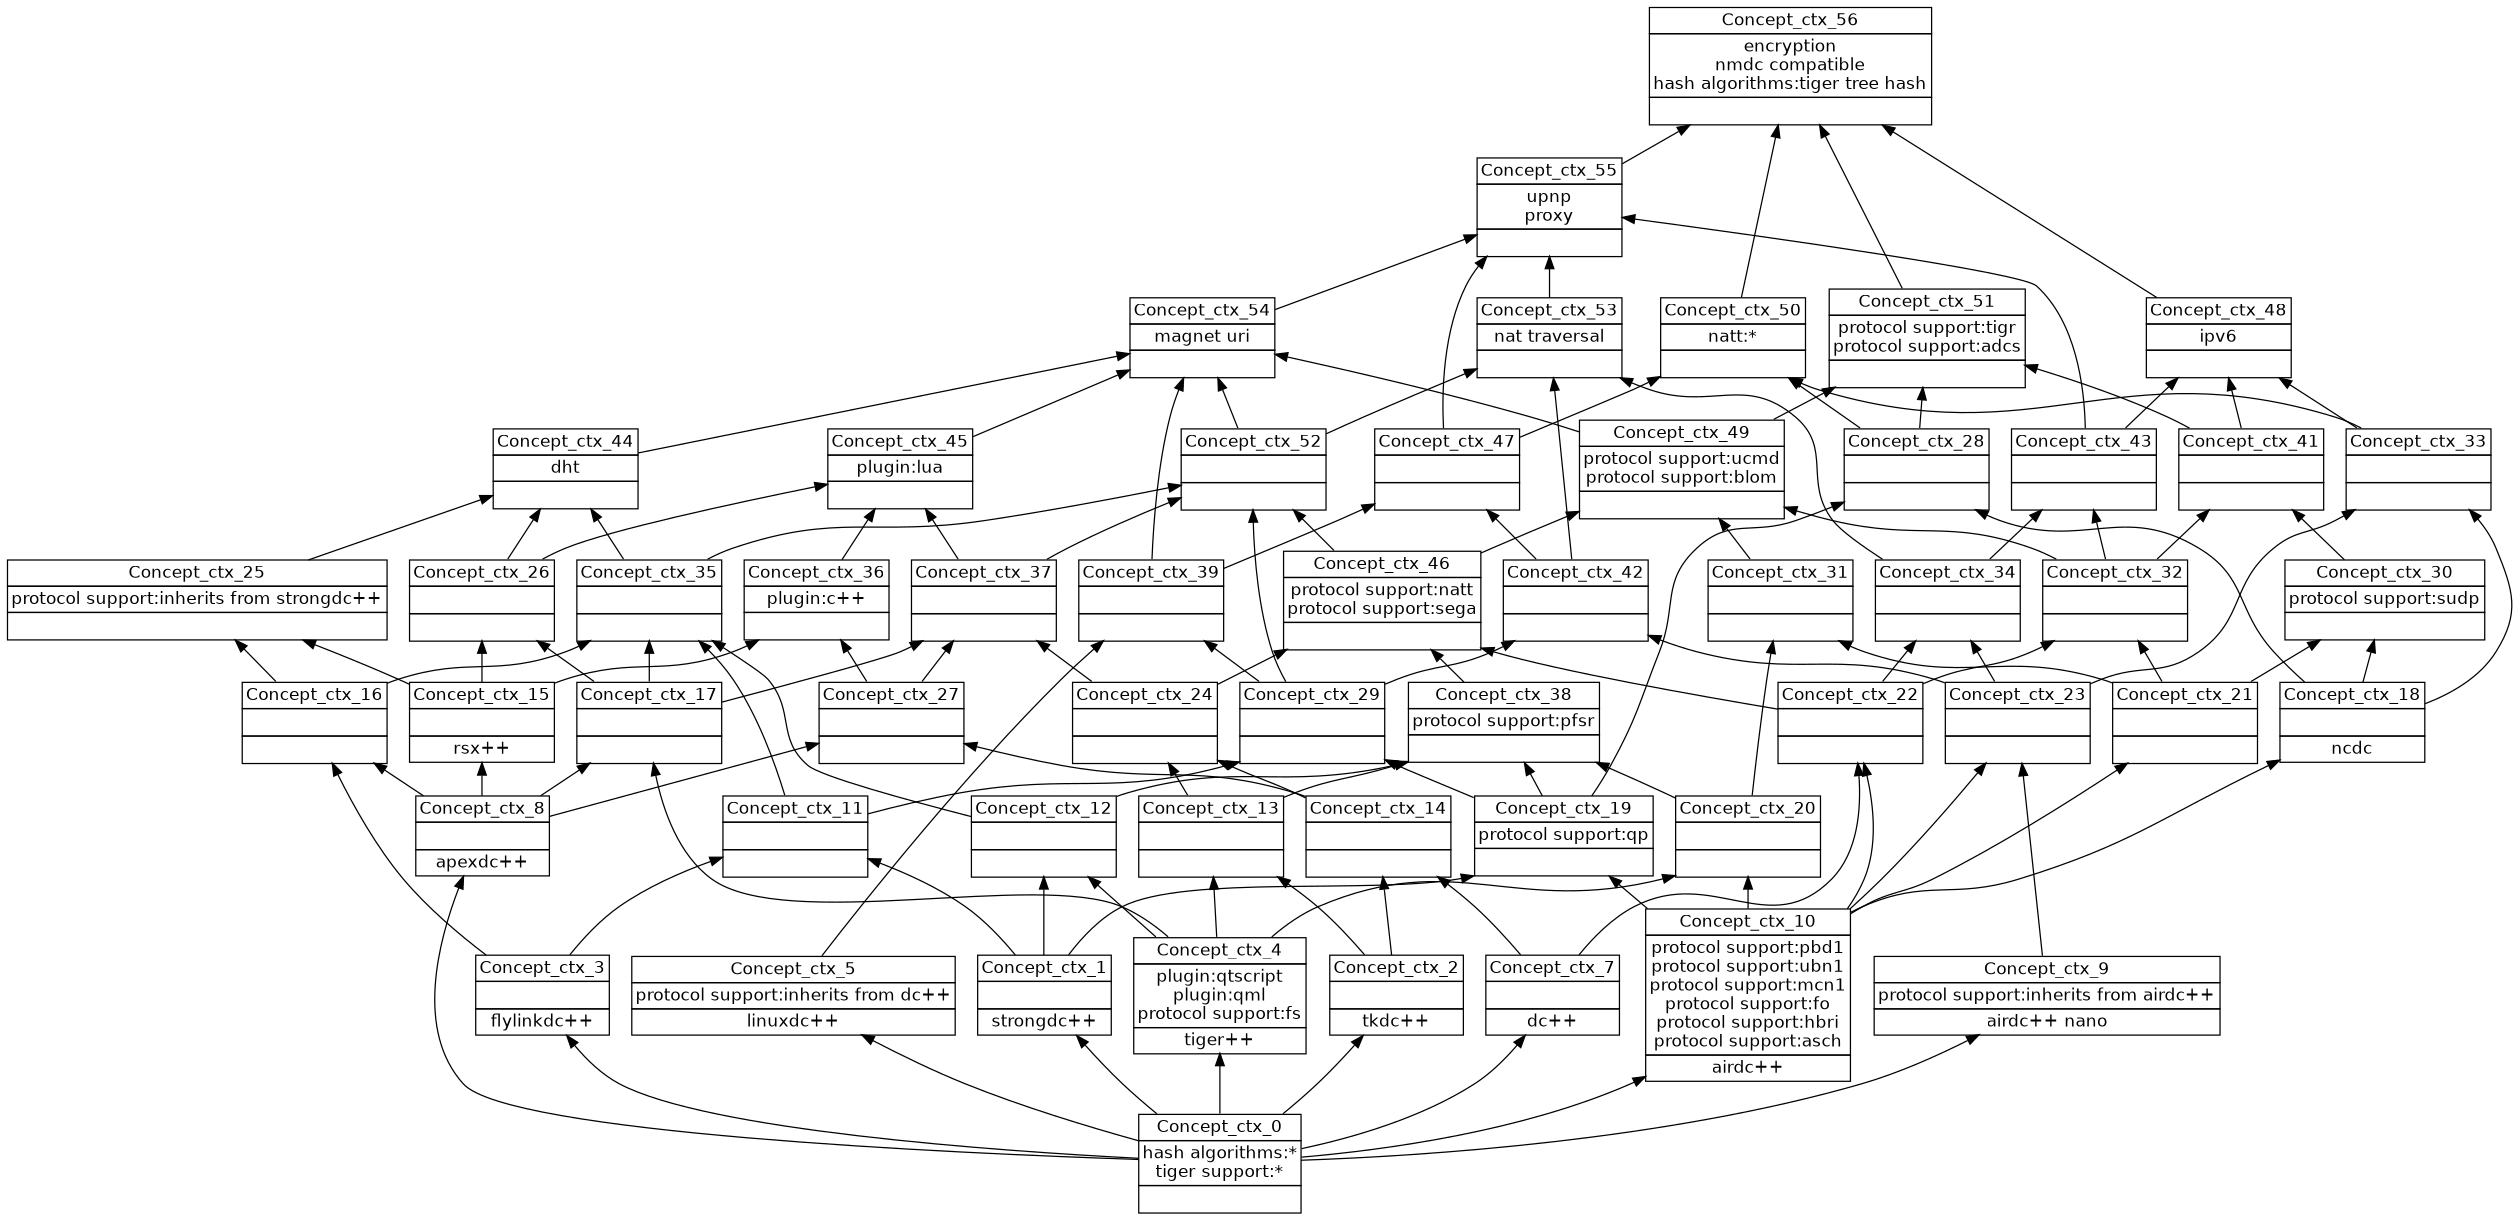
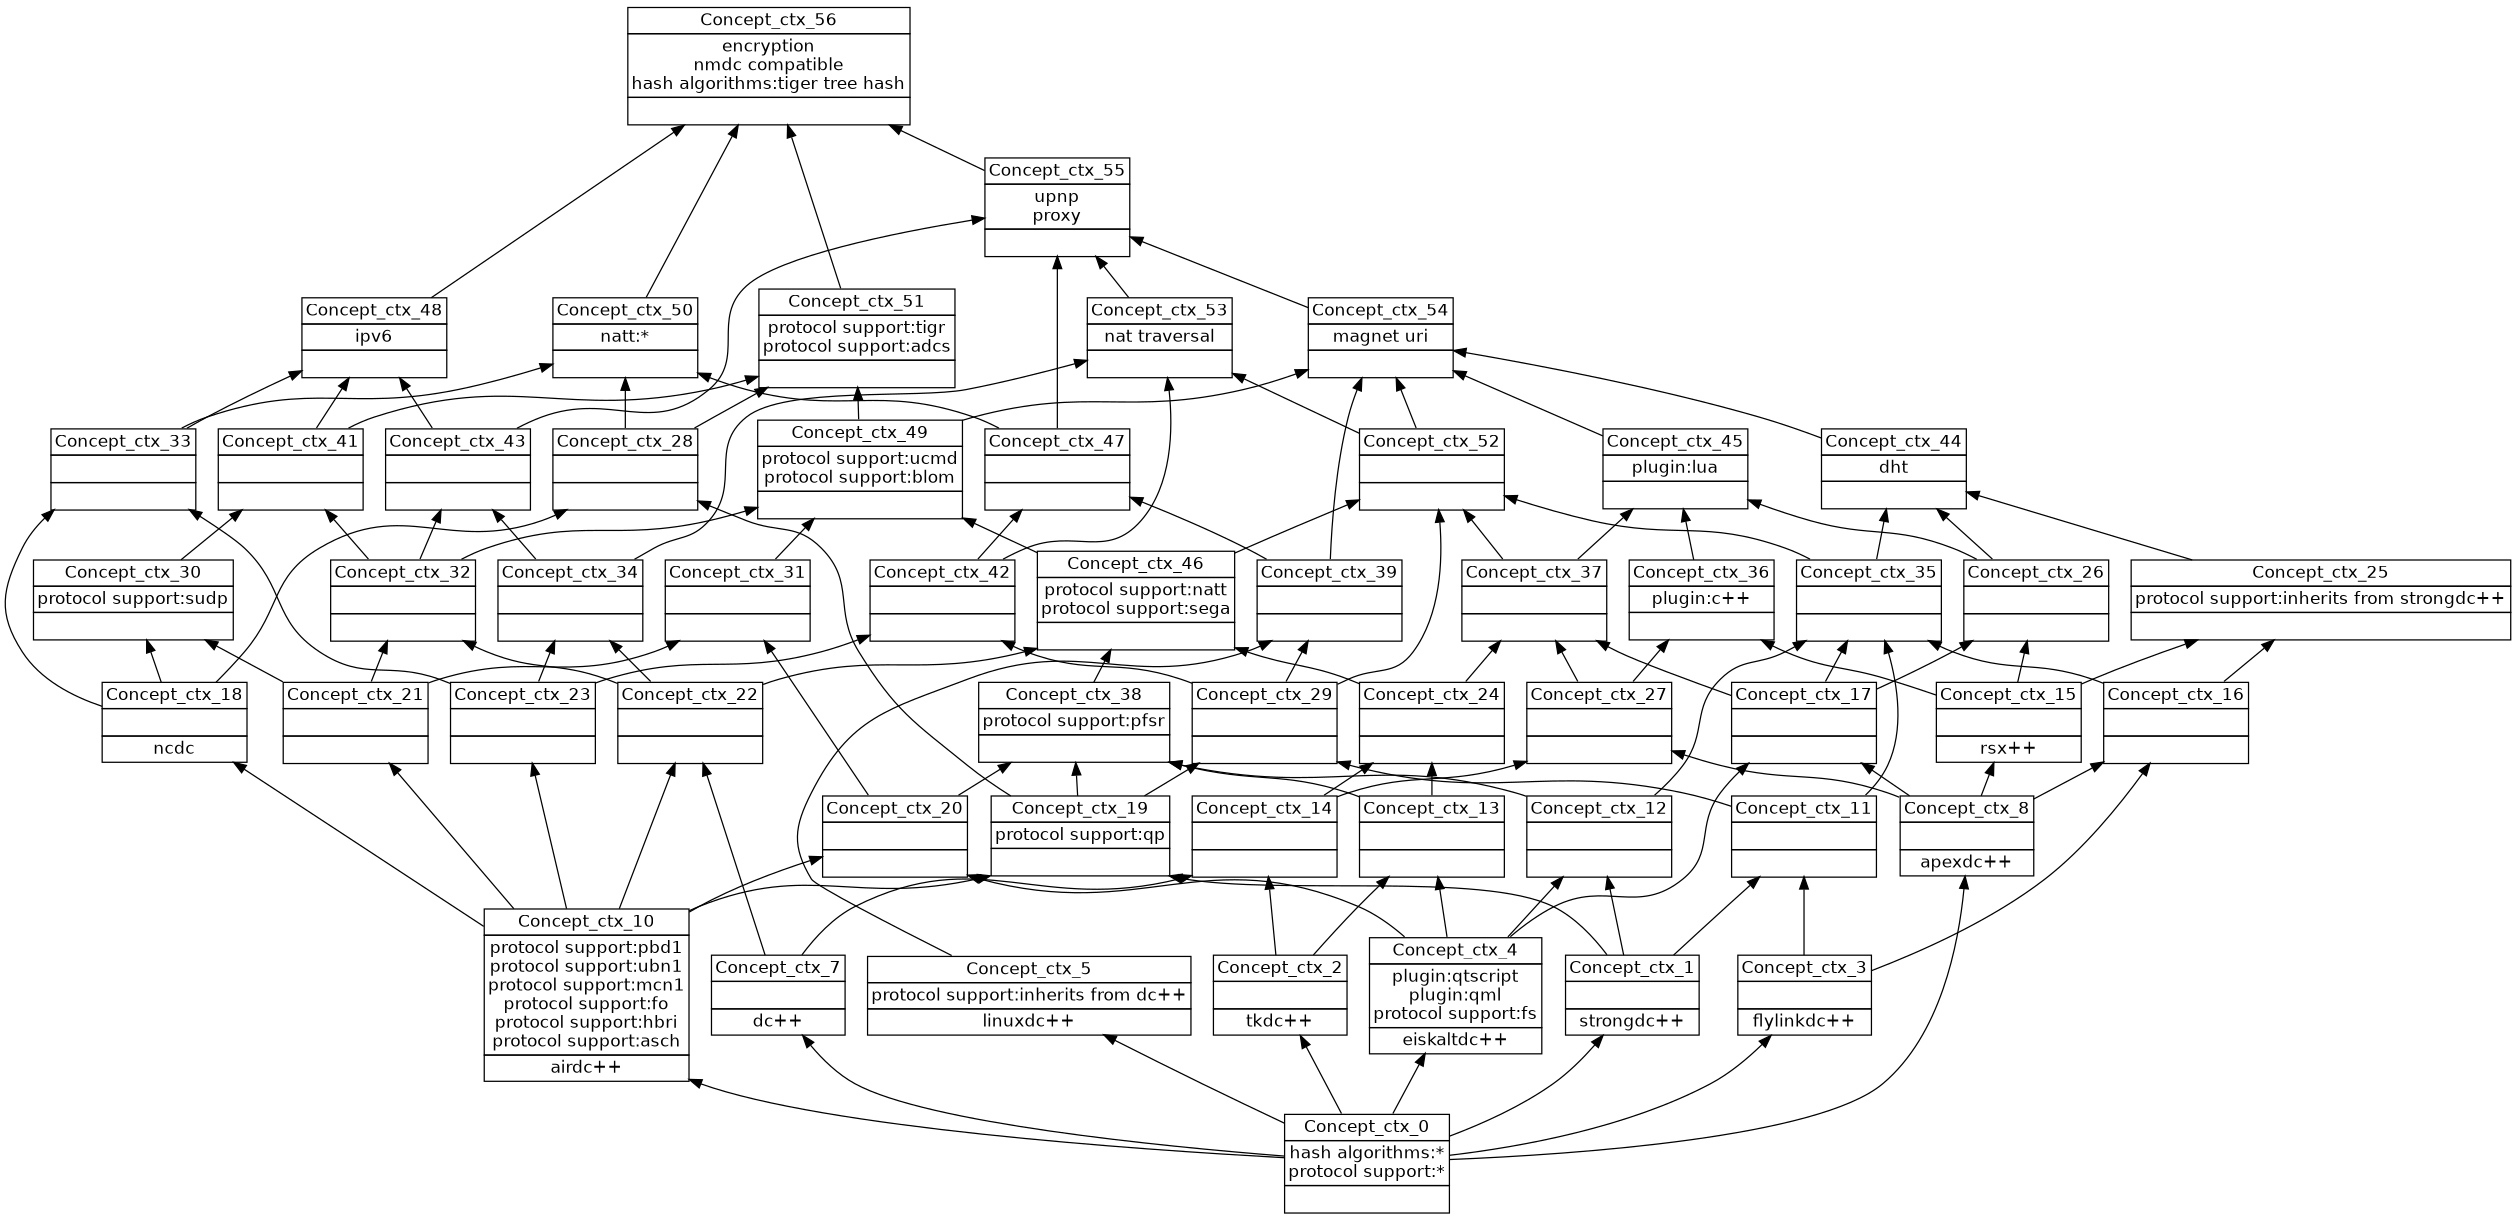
(2046, 995) -> none
(1220, 1040) -> (1456, 1040)
(1220, 1172) -> (1367, 1172)
